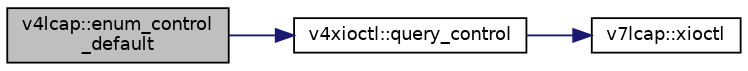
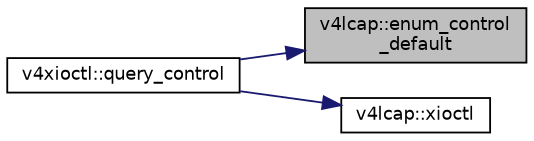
(252, 35) -> (263, 56)
(666, 35) -> (416, 115)
